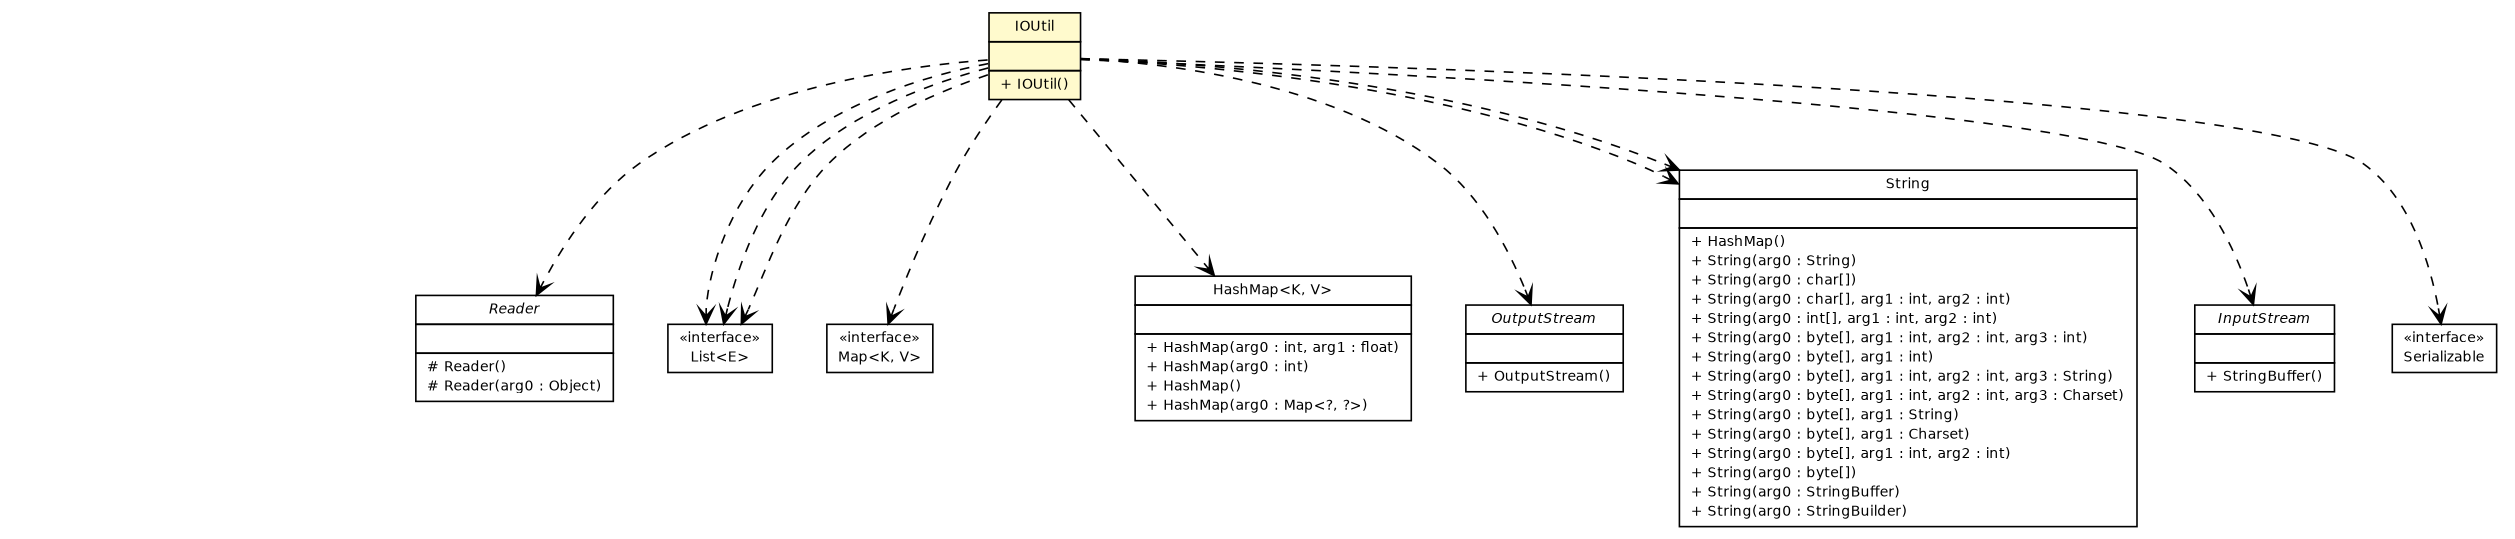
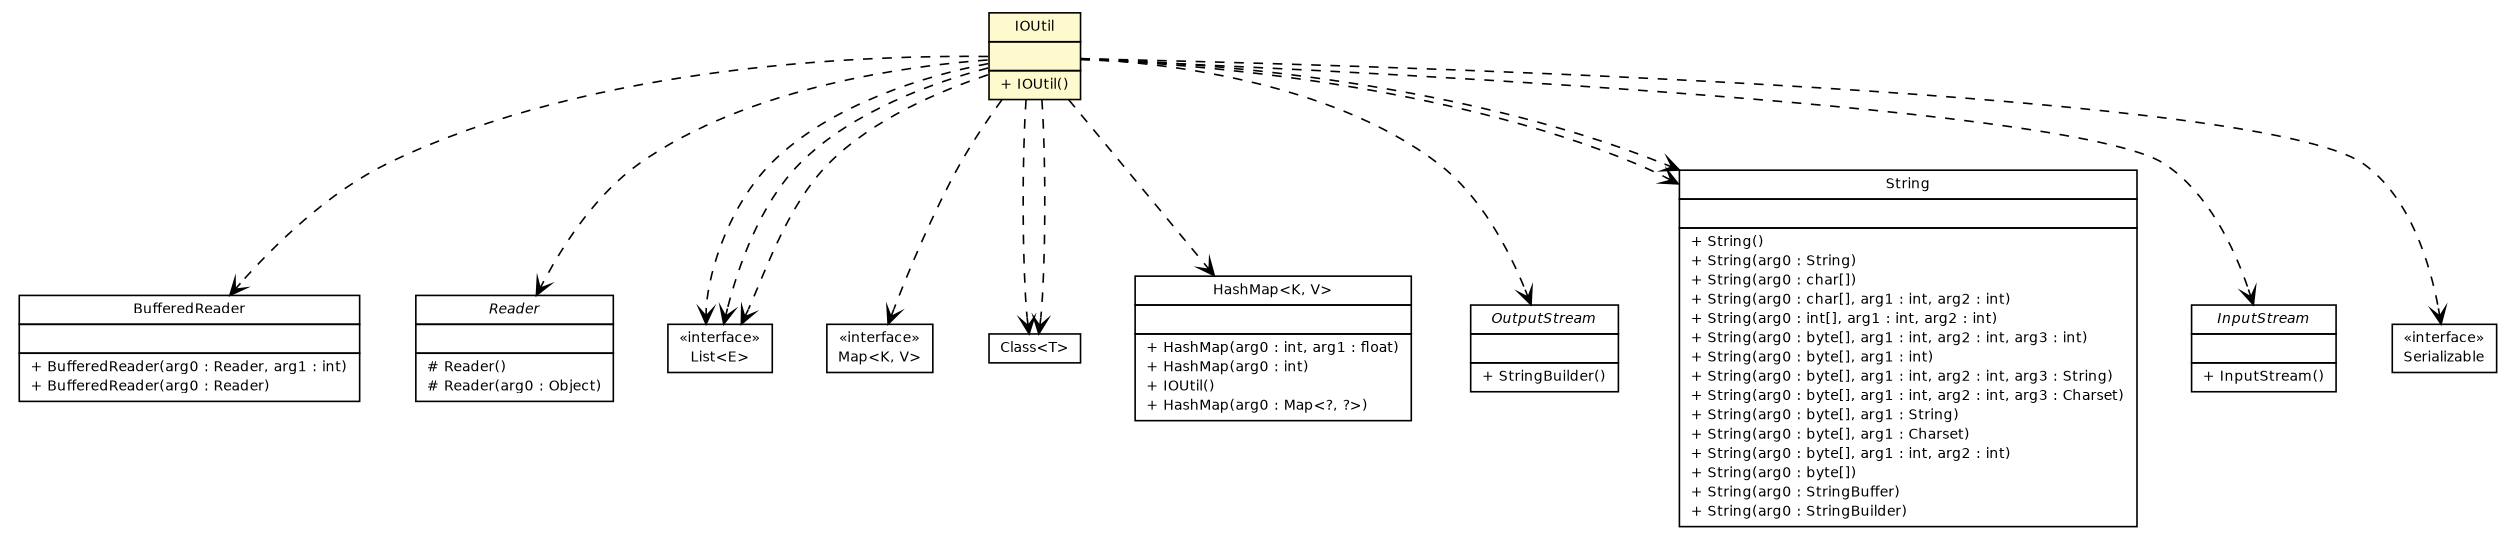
(1739, 242) -> (1728, 242)
none -> (189, 348)
none -> (1034, 348)
(1545, 377) -> (1545, 377)
(2265, 377) -> (2264, 377)
(1195, 386) -> (1181, 386)
